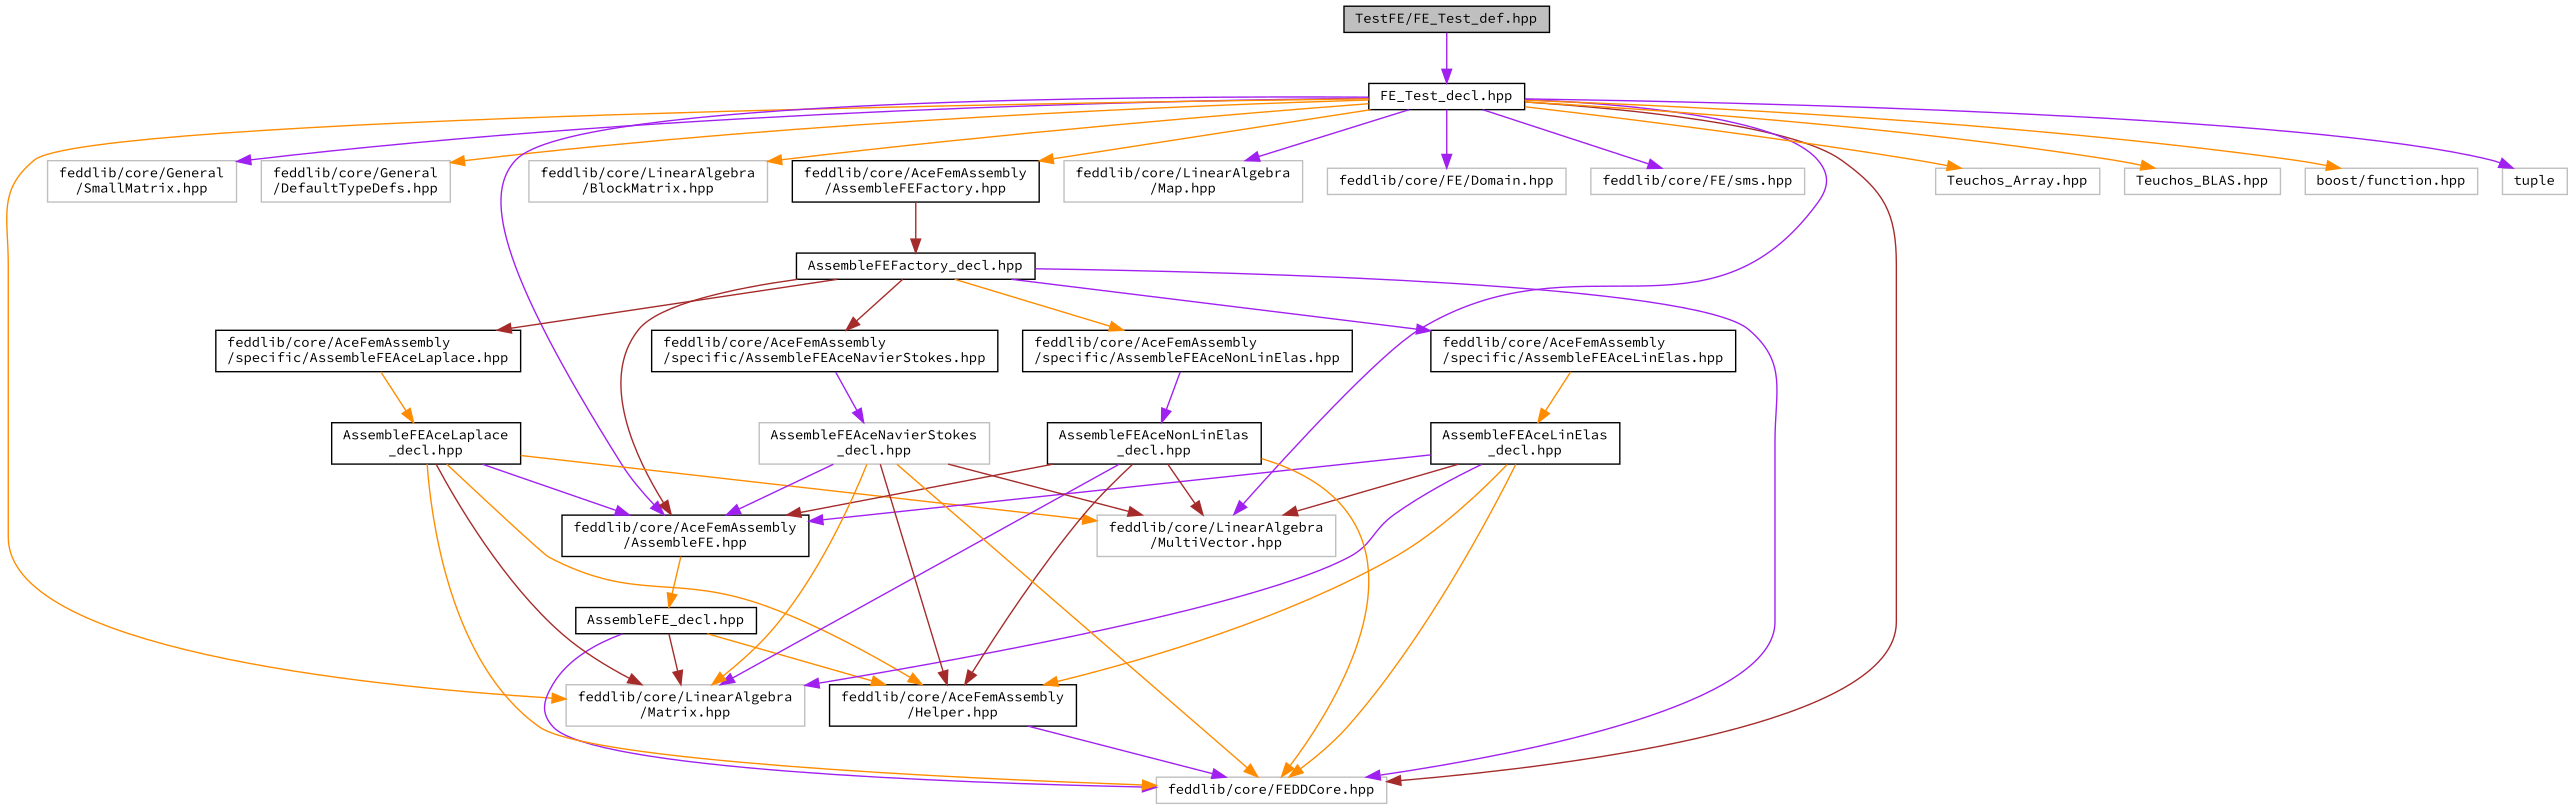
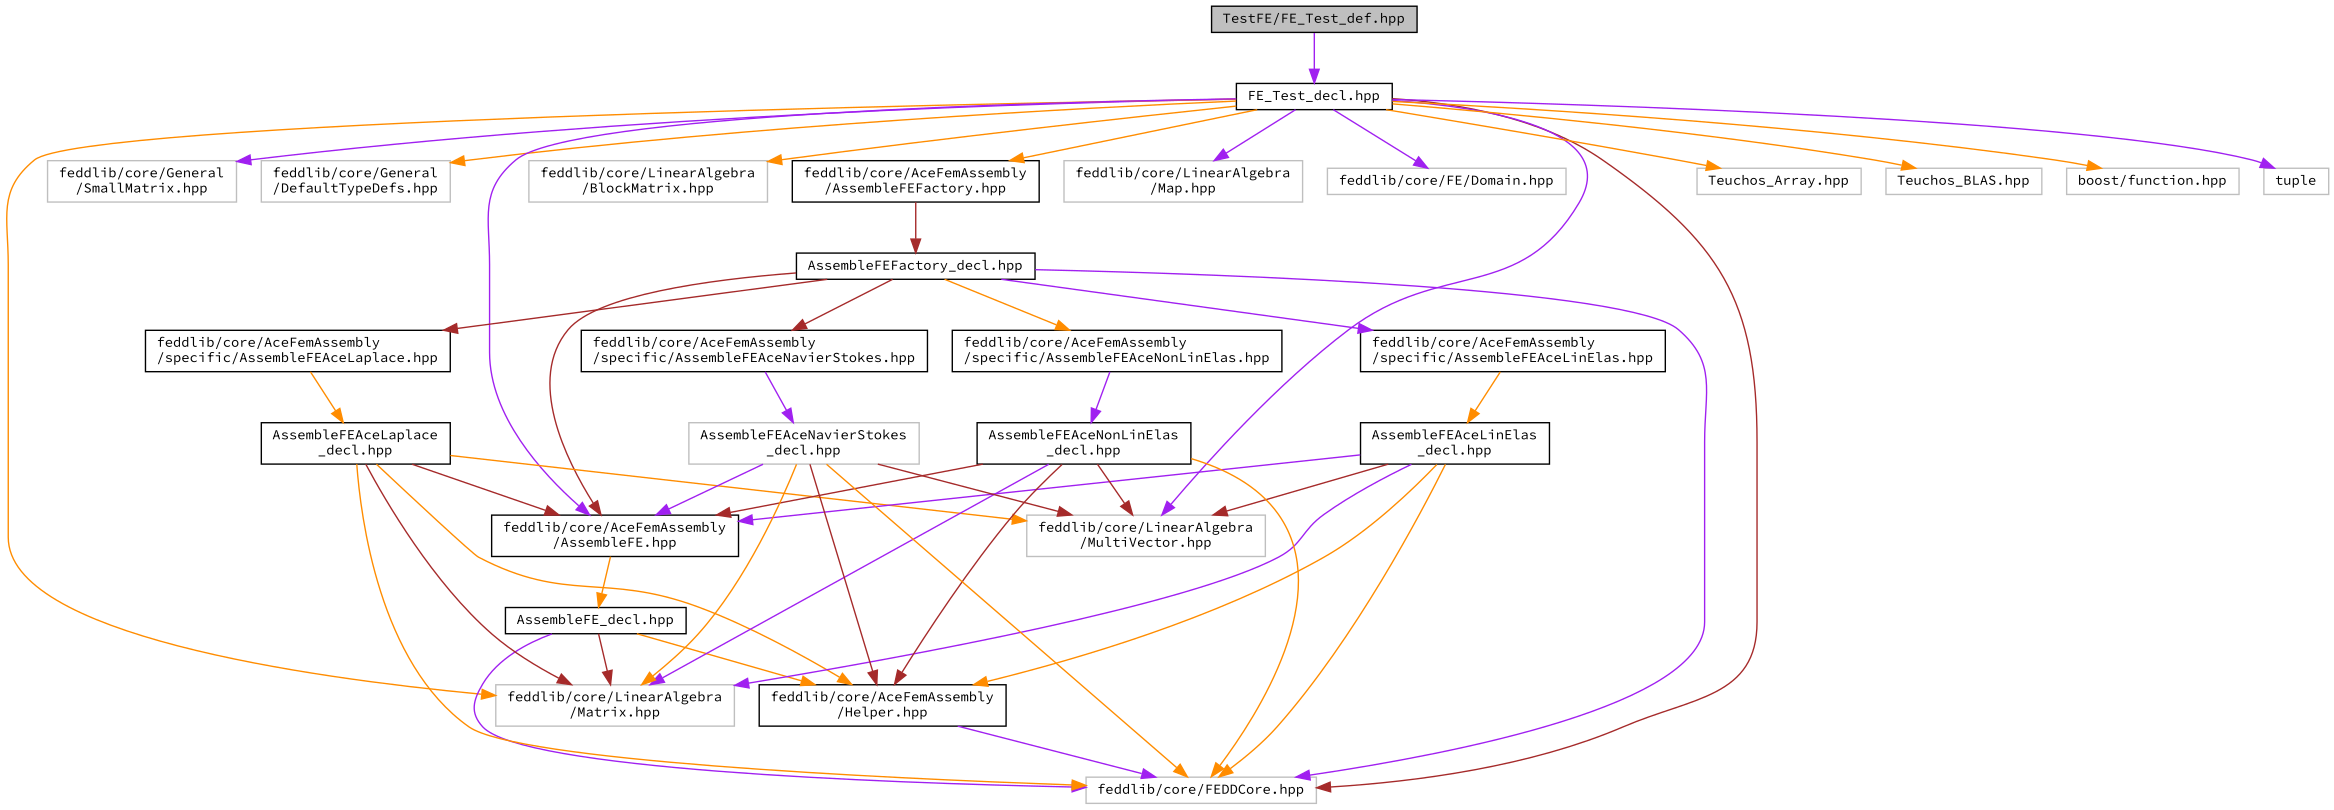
(1698, 181) -> none
(549, 487) -> (479, 487)
